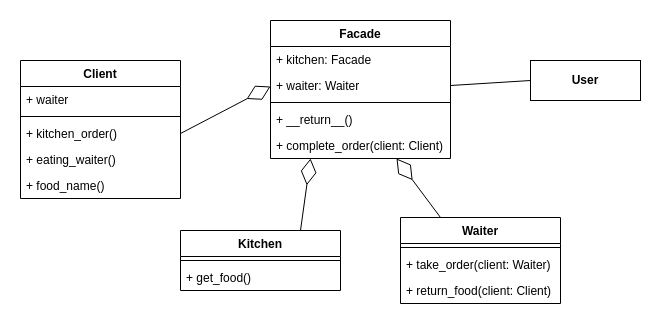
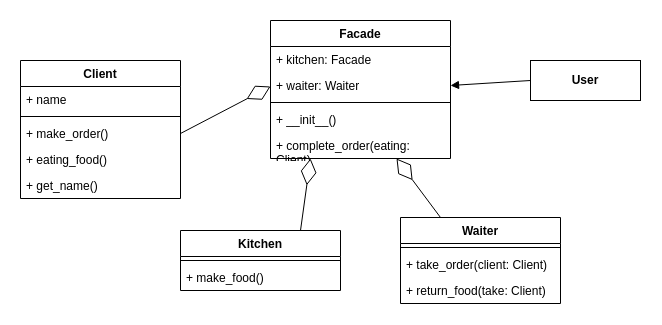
(457, 85) -> (460, 85)
(50, 101) -> (45, 101)
(322, 121) -> (312, 121)
(81, 135) -> (72, 135)
(362, 154) -> (362, 154)
(79, 161) -> (74, 161)
(69, 187) -> (65, 187)
(482, 273) -> (482, 273)
(225, 279) -> (229, 279)
(482, 299) -> (482, 299)
